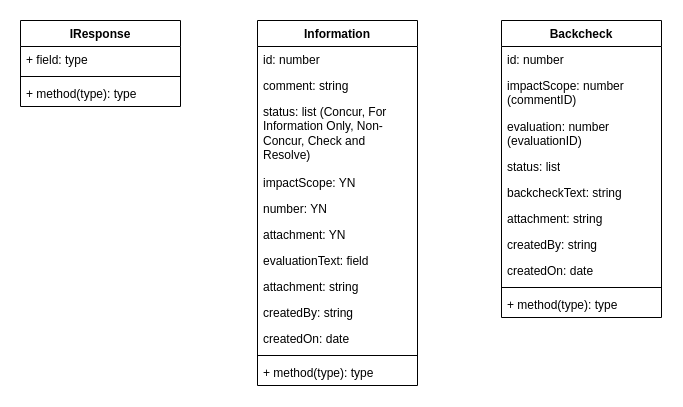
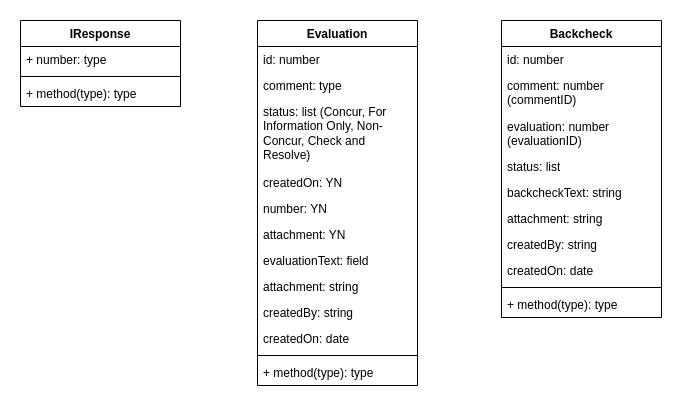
(338, 35) -> (338, 35)
(62, 61) -> (69, 61)
(309, 87) -> (304, 87)
(583, 94) -> (583, 94)
(309, 184) -> (304, 184)
